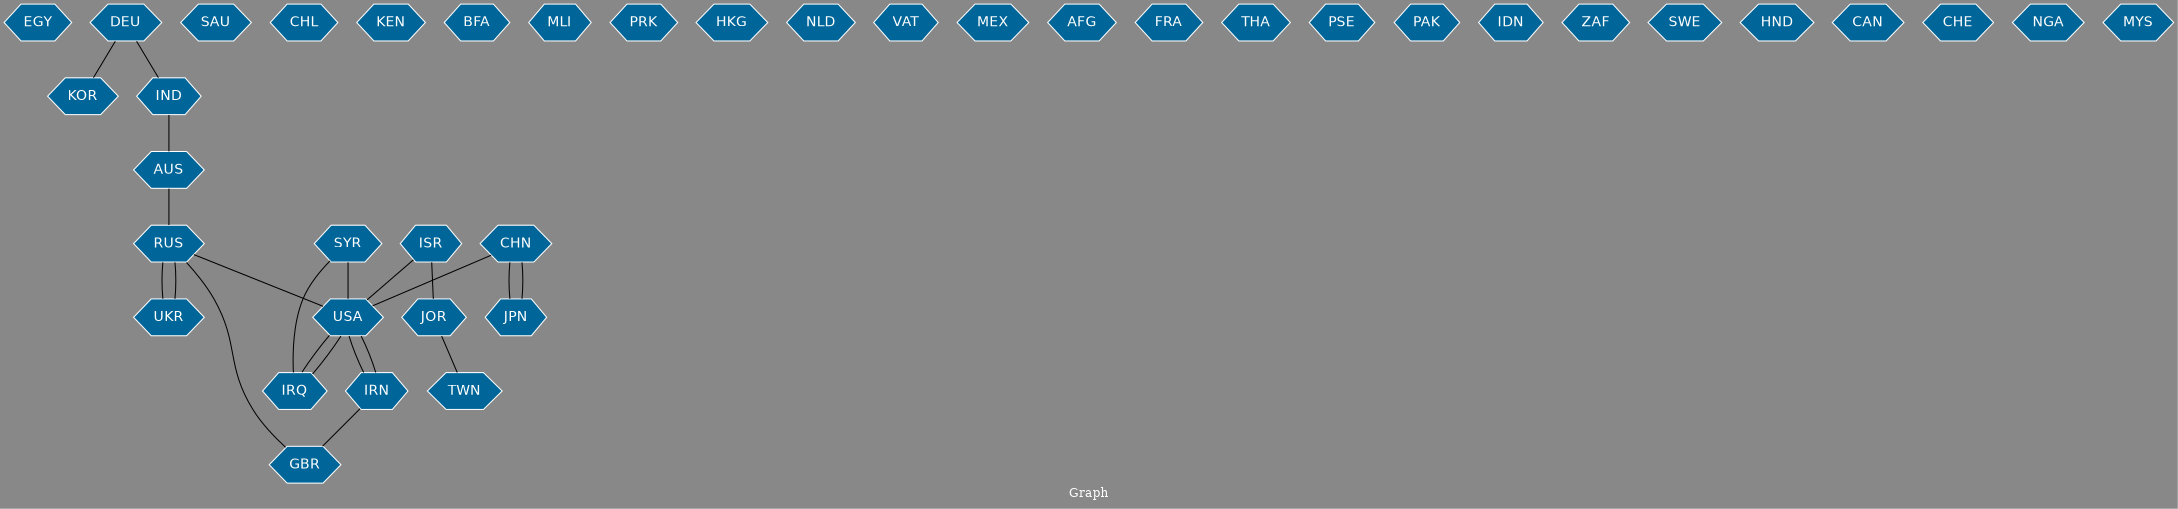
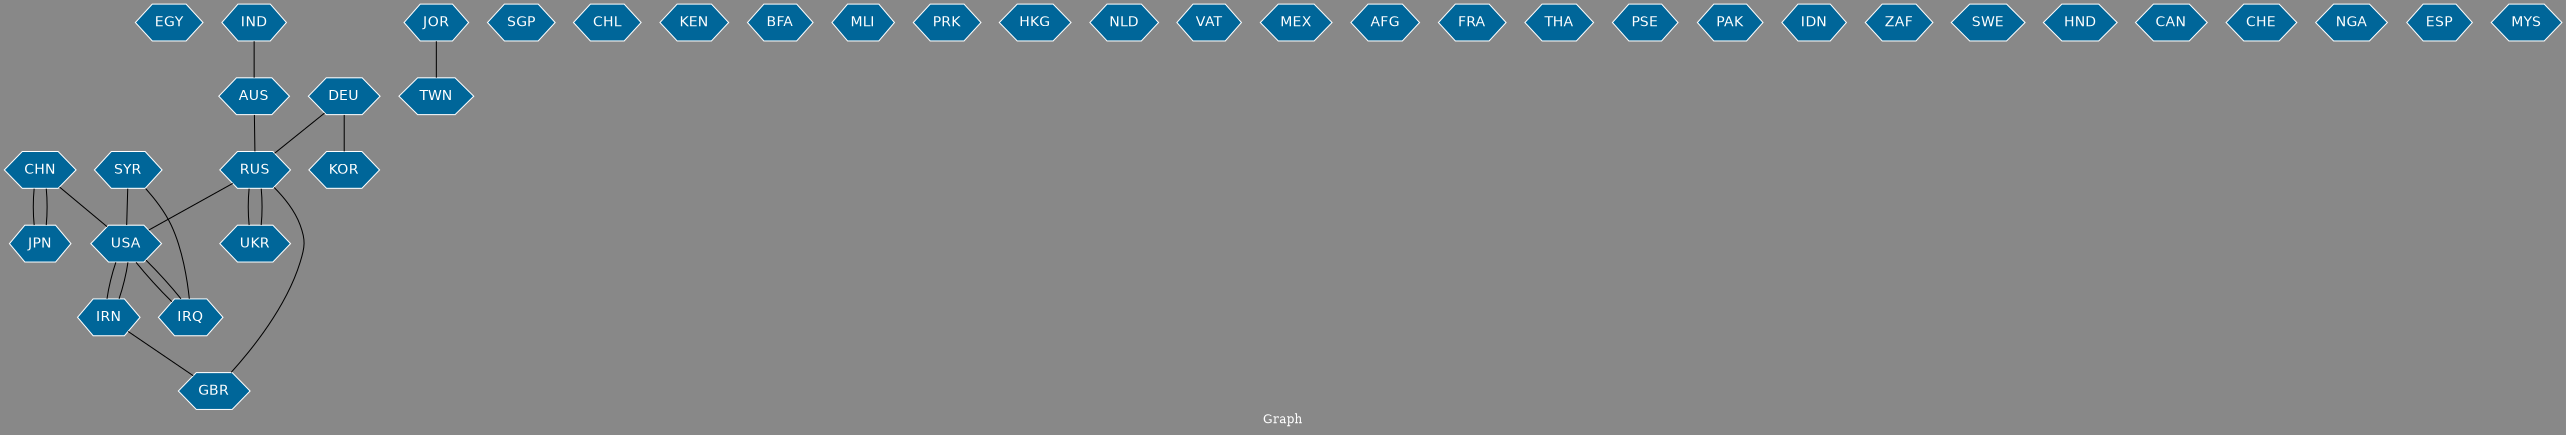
(216, 23) -> none
none -> (521, 23)
none -> (2440, 23)
(147, 59) -> (300, 133)
(431, 244) -> none
